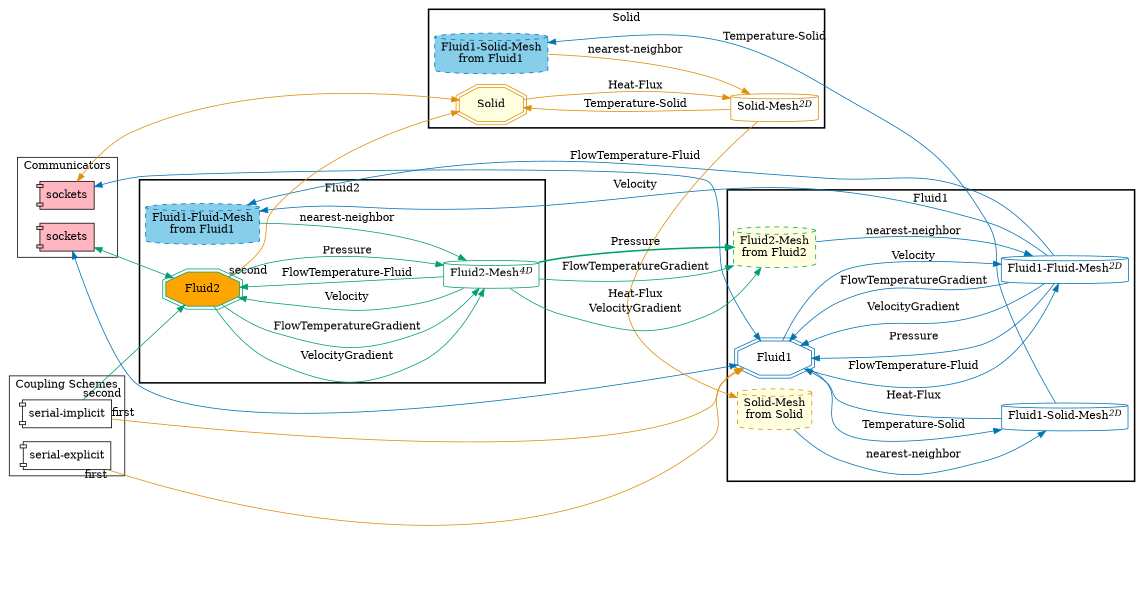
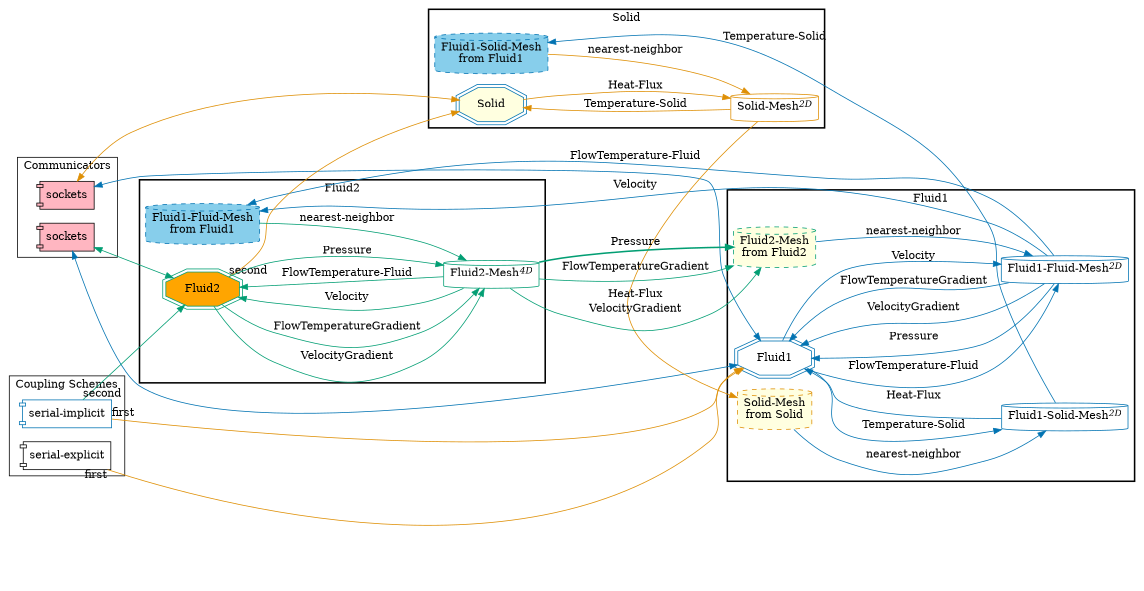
(491, 105) -> (491, 105)
(67, 414) -> (67, 414)
